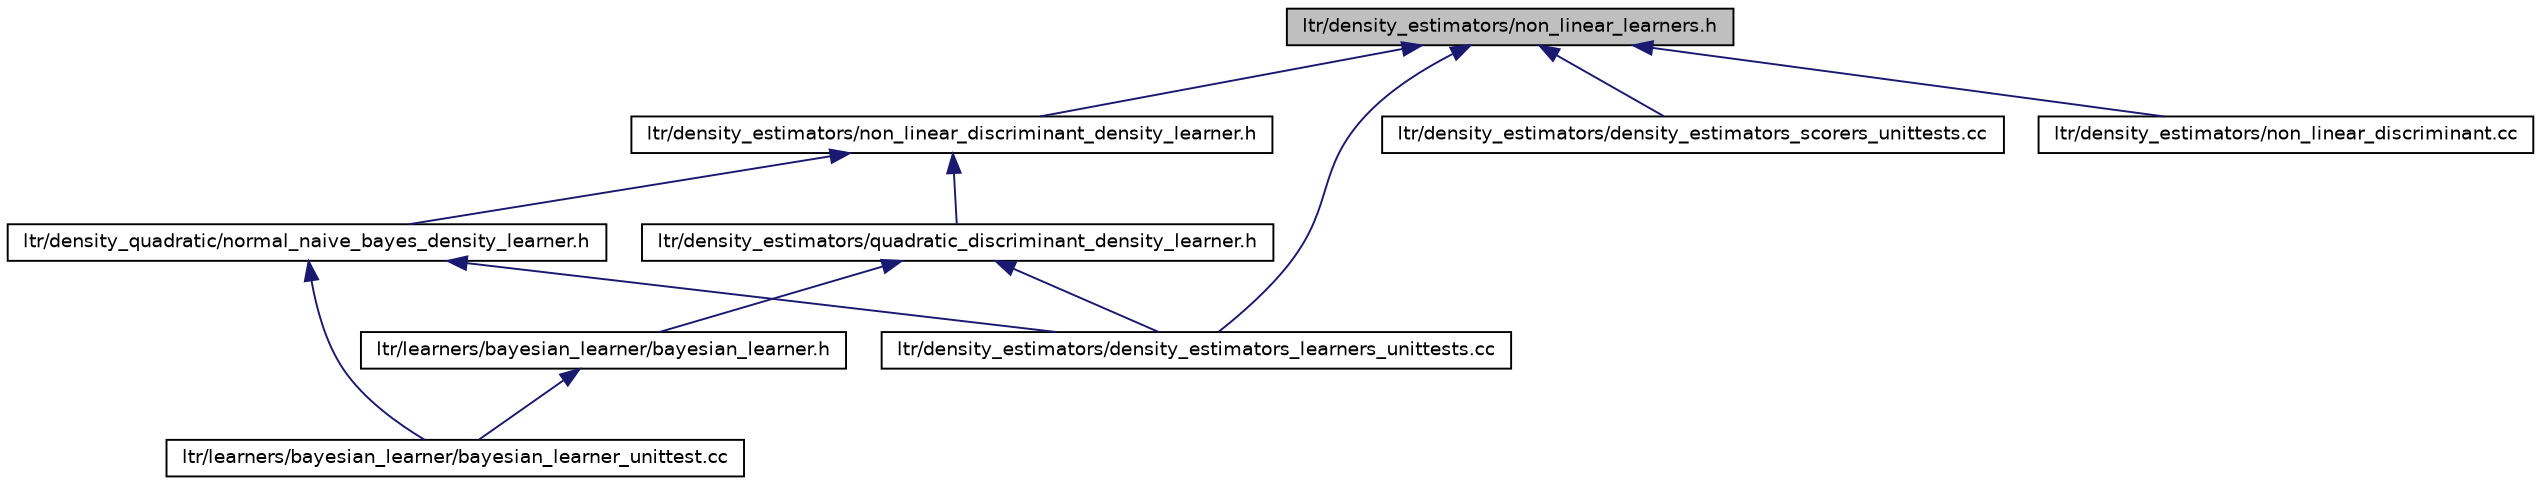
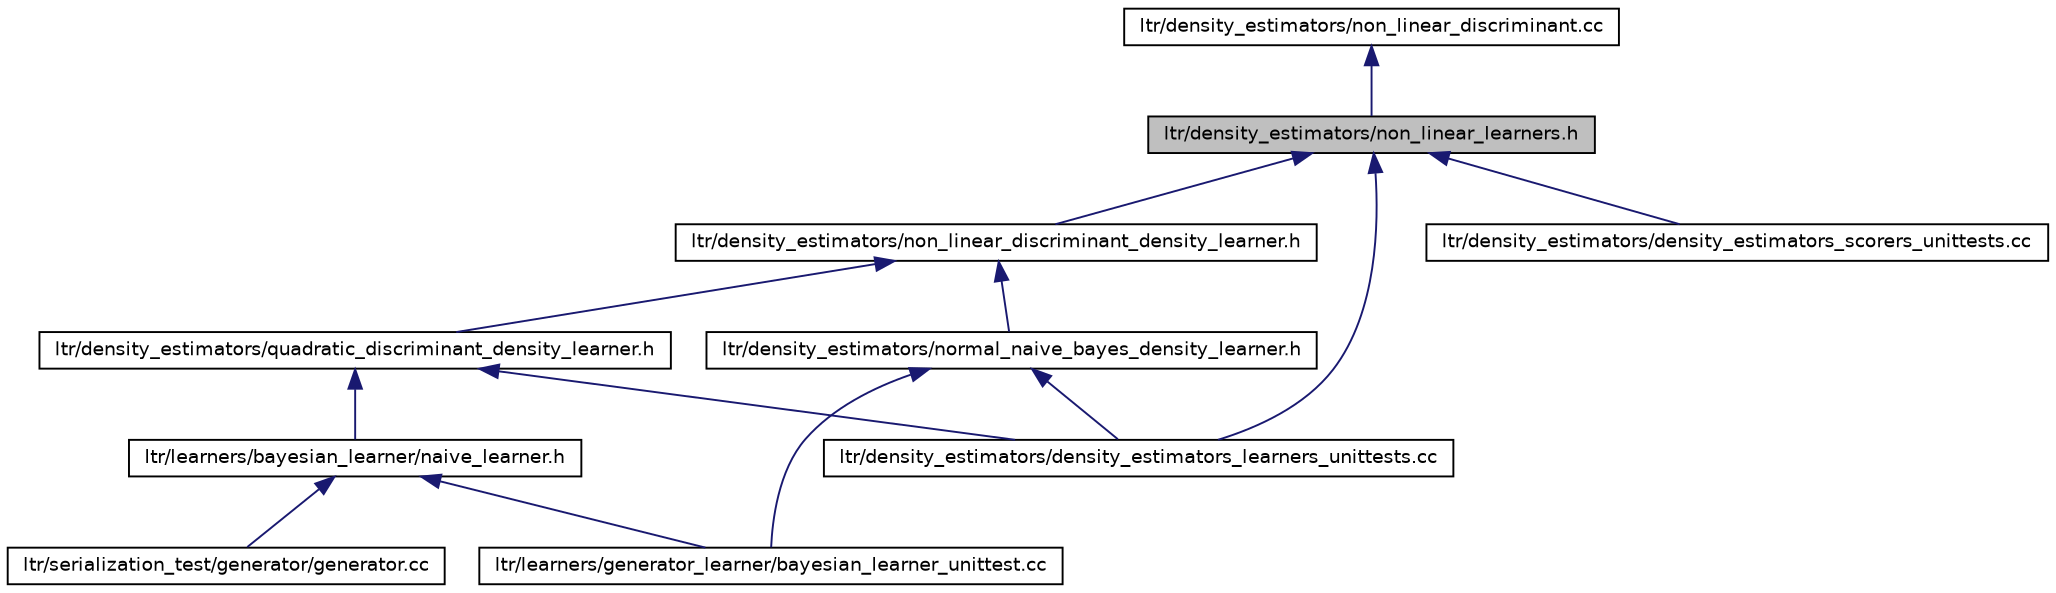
(1908, 82) -> (1372, 91)
(307, 243) -> (1012, 350)
(603, 350) -> (355, 458)
(455, 458) -> (771, 566)
none -> (226, 566)
